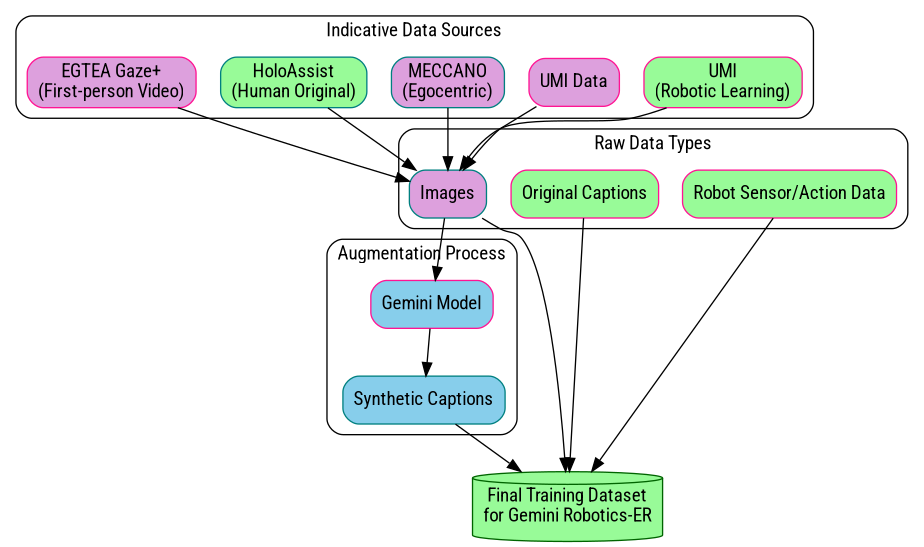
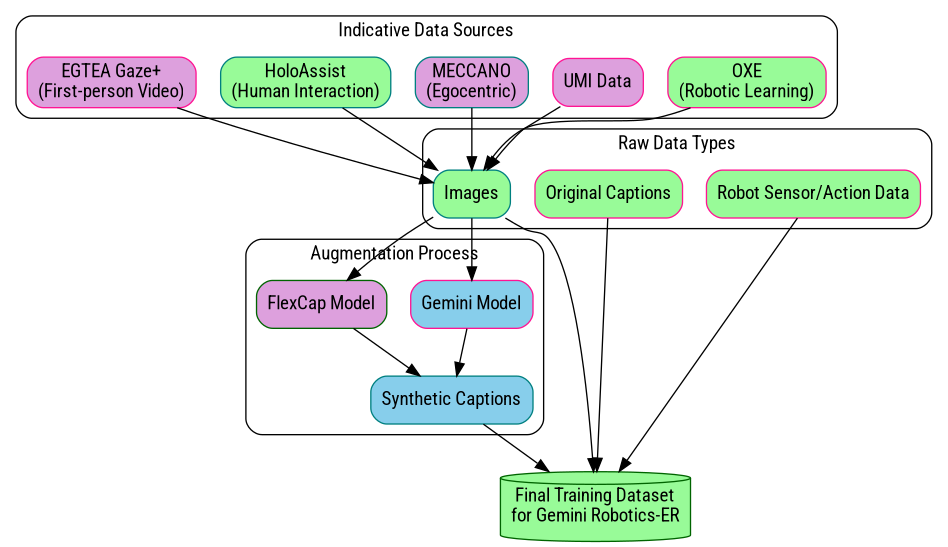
(294, 82) -> (306, 82)
(723, 82) -> (747, 82)
(448, 194) -> (472, 194)
none -> (322, 304)
